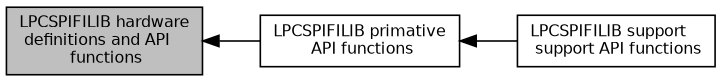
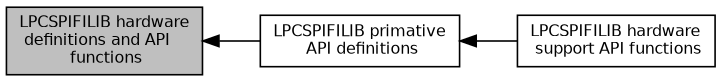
(360, 41) -> (360, 41)
(616, 41) -> (616, 41)
